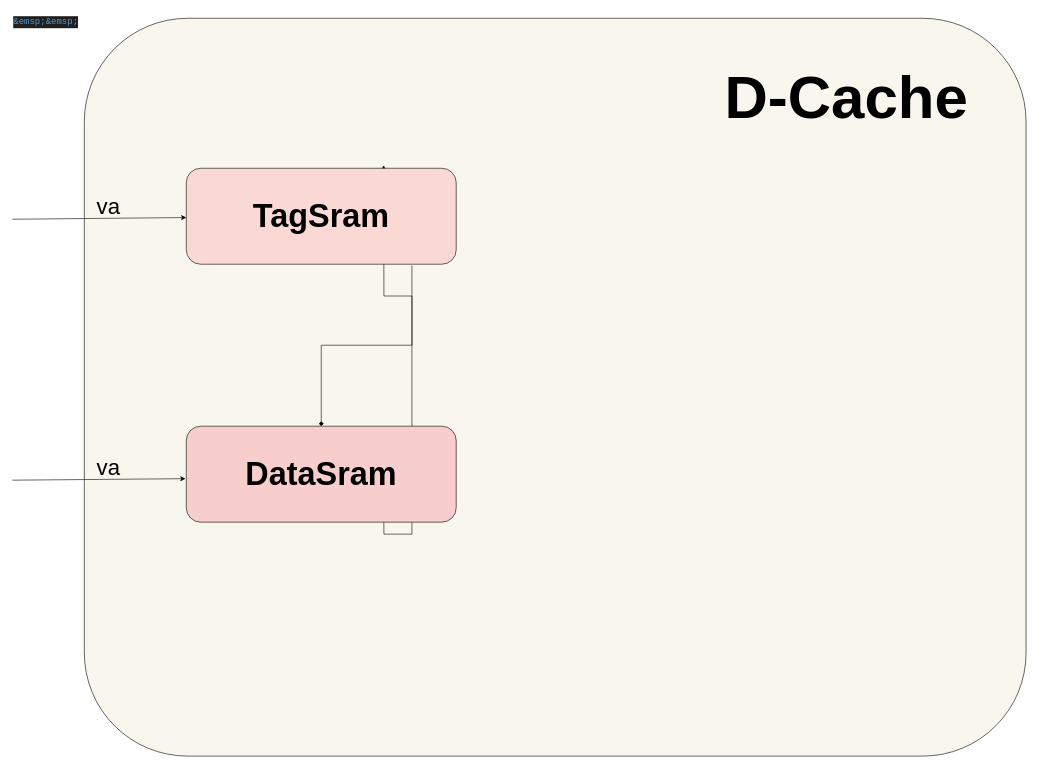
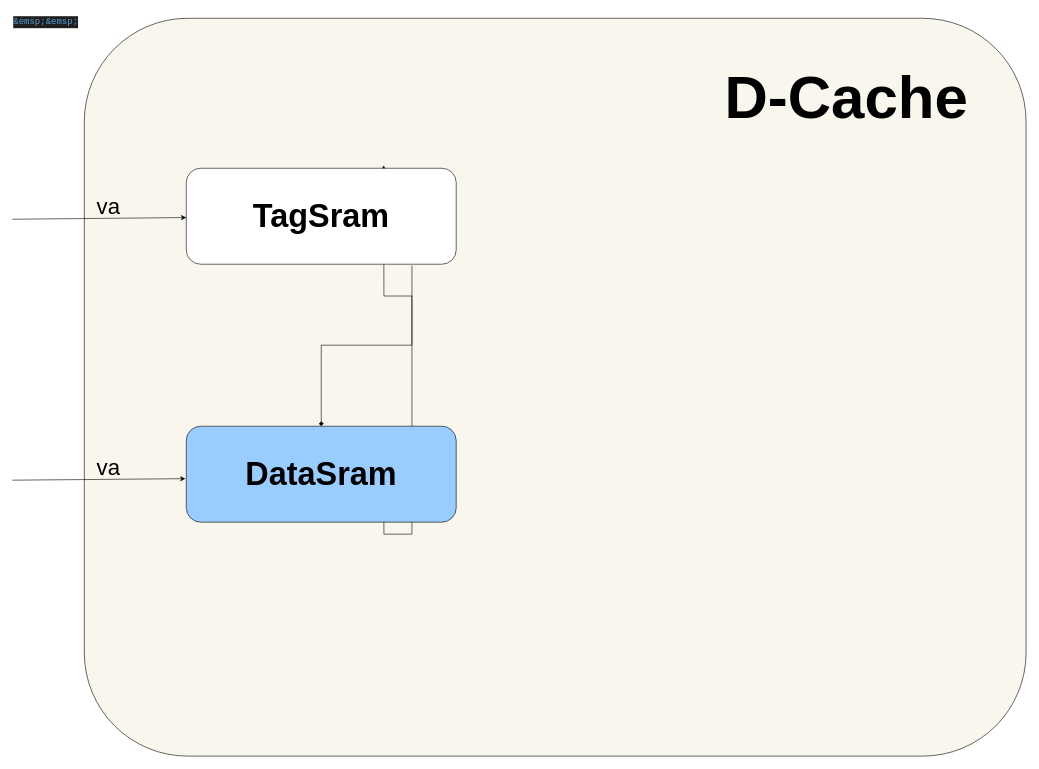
(321, 216) -> (321, 216)
(321, 474) -> (321, 474)
